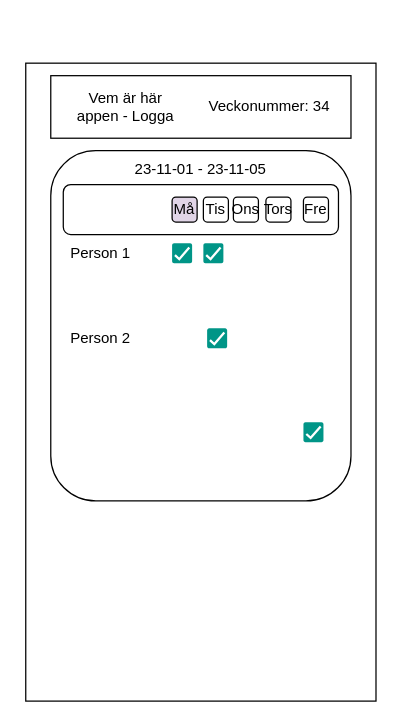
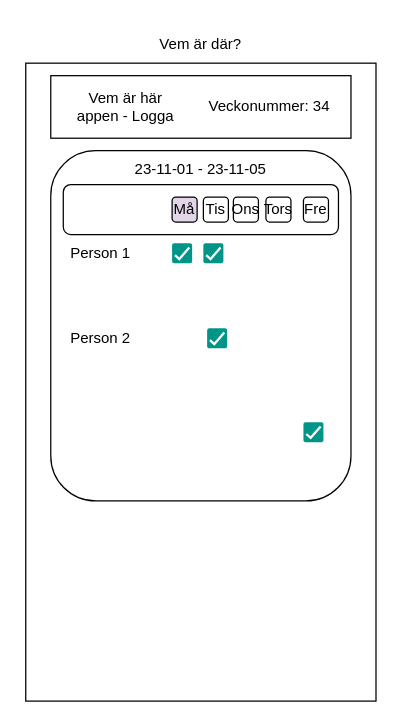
none -> (201, 44)
